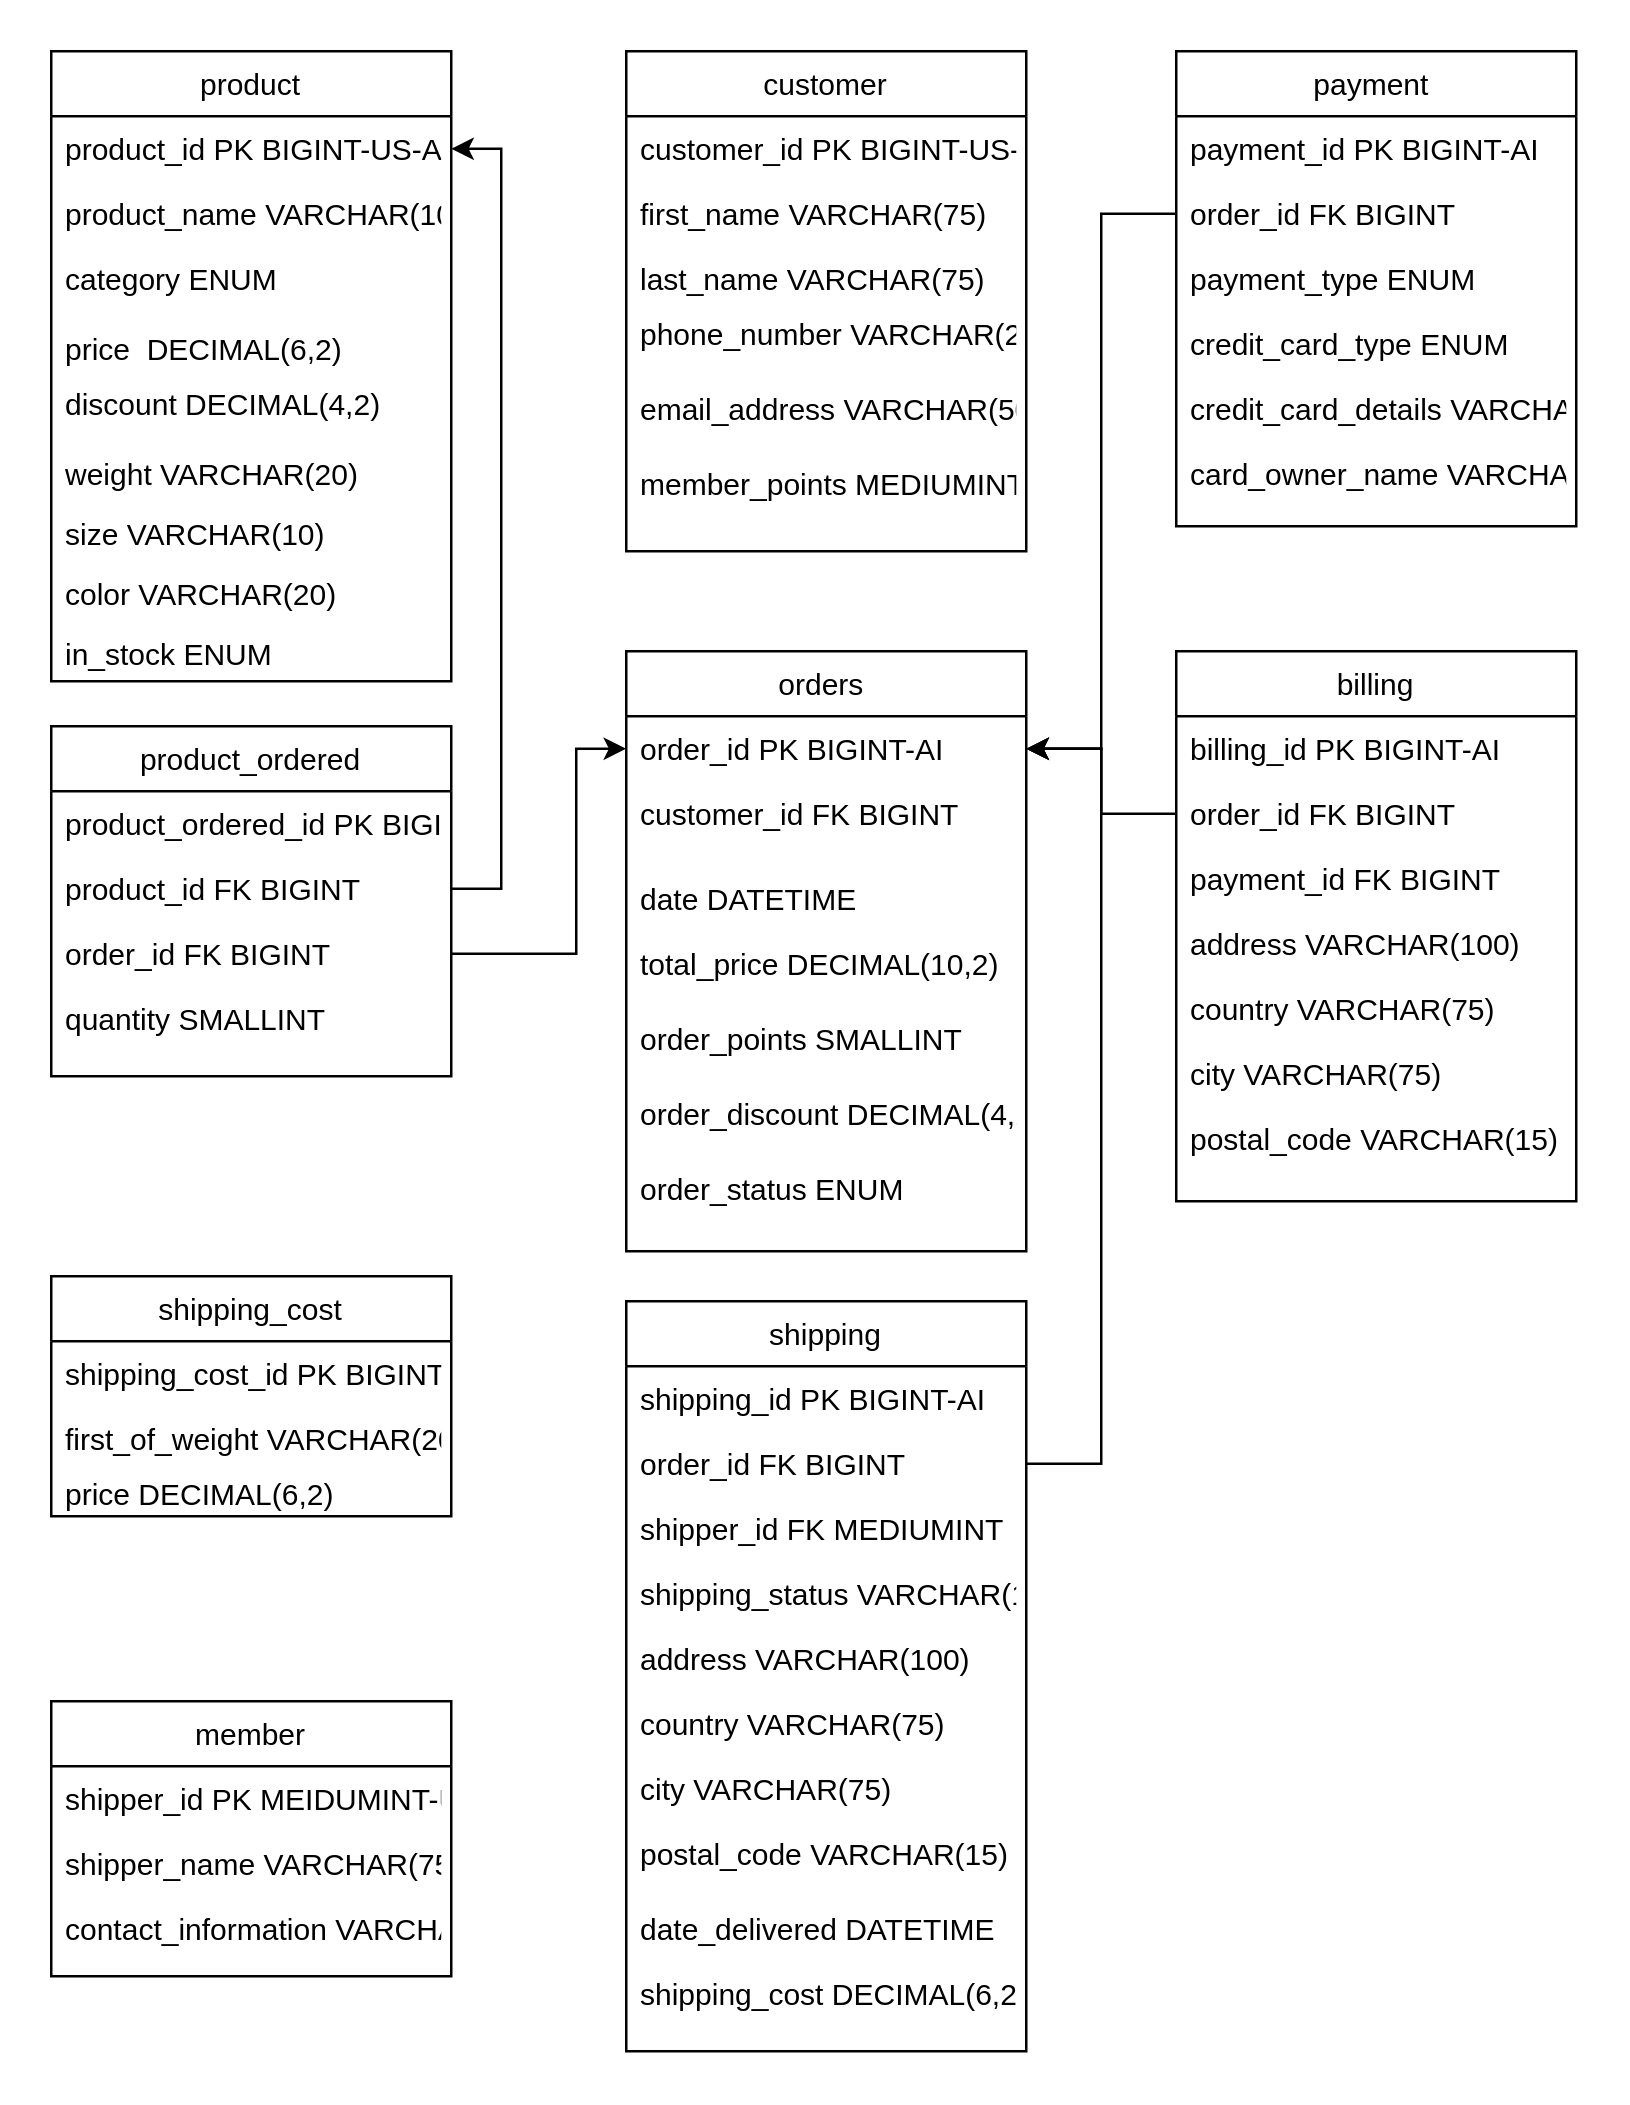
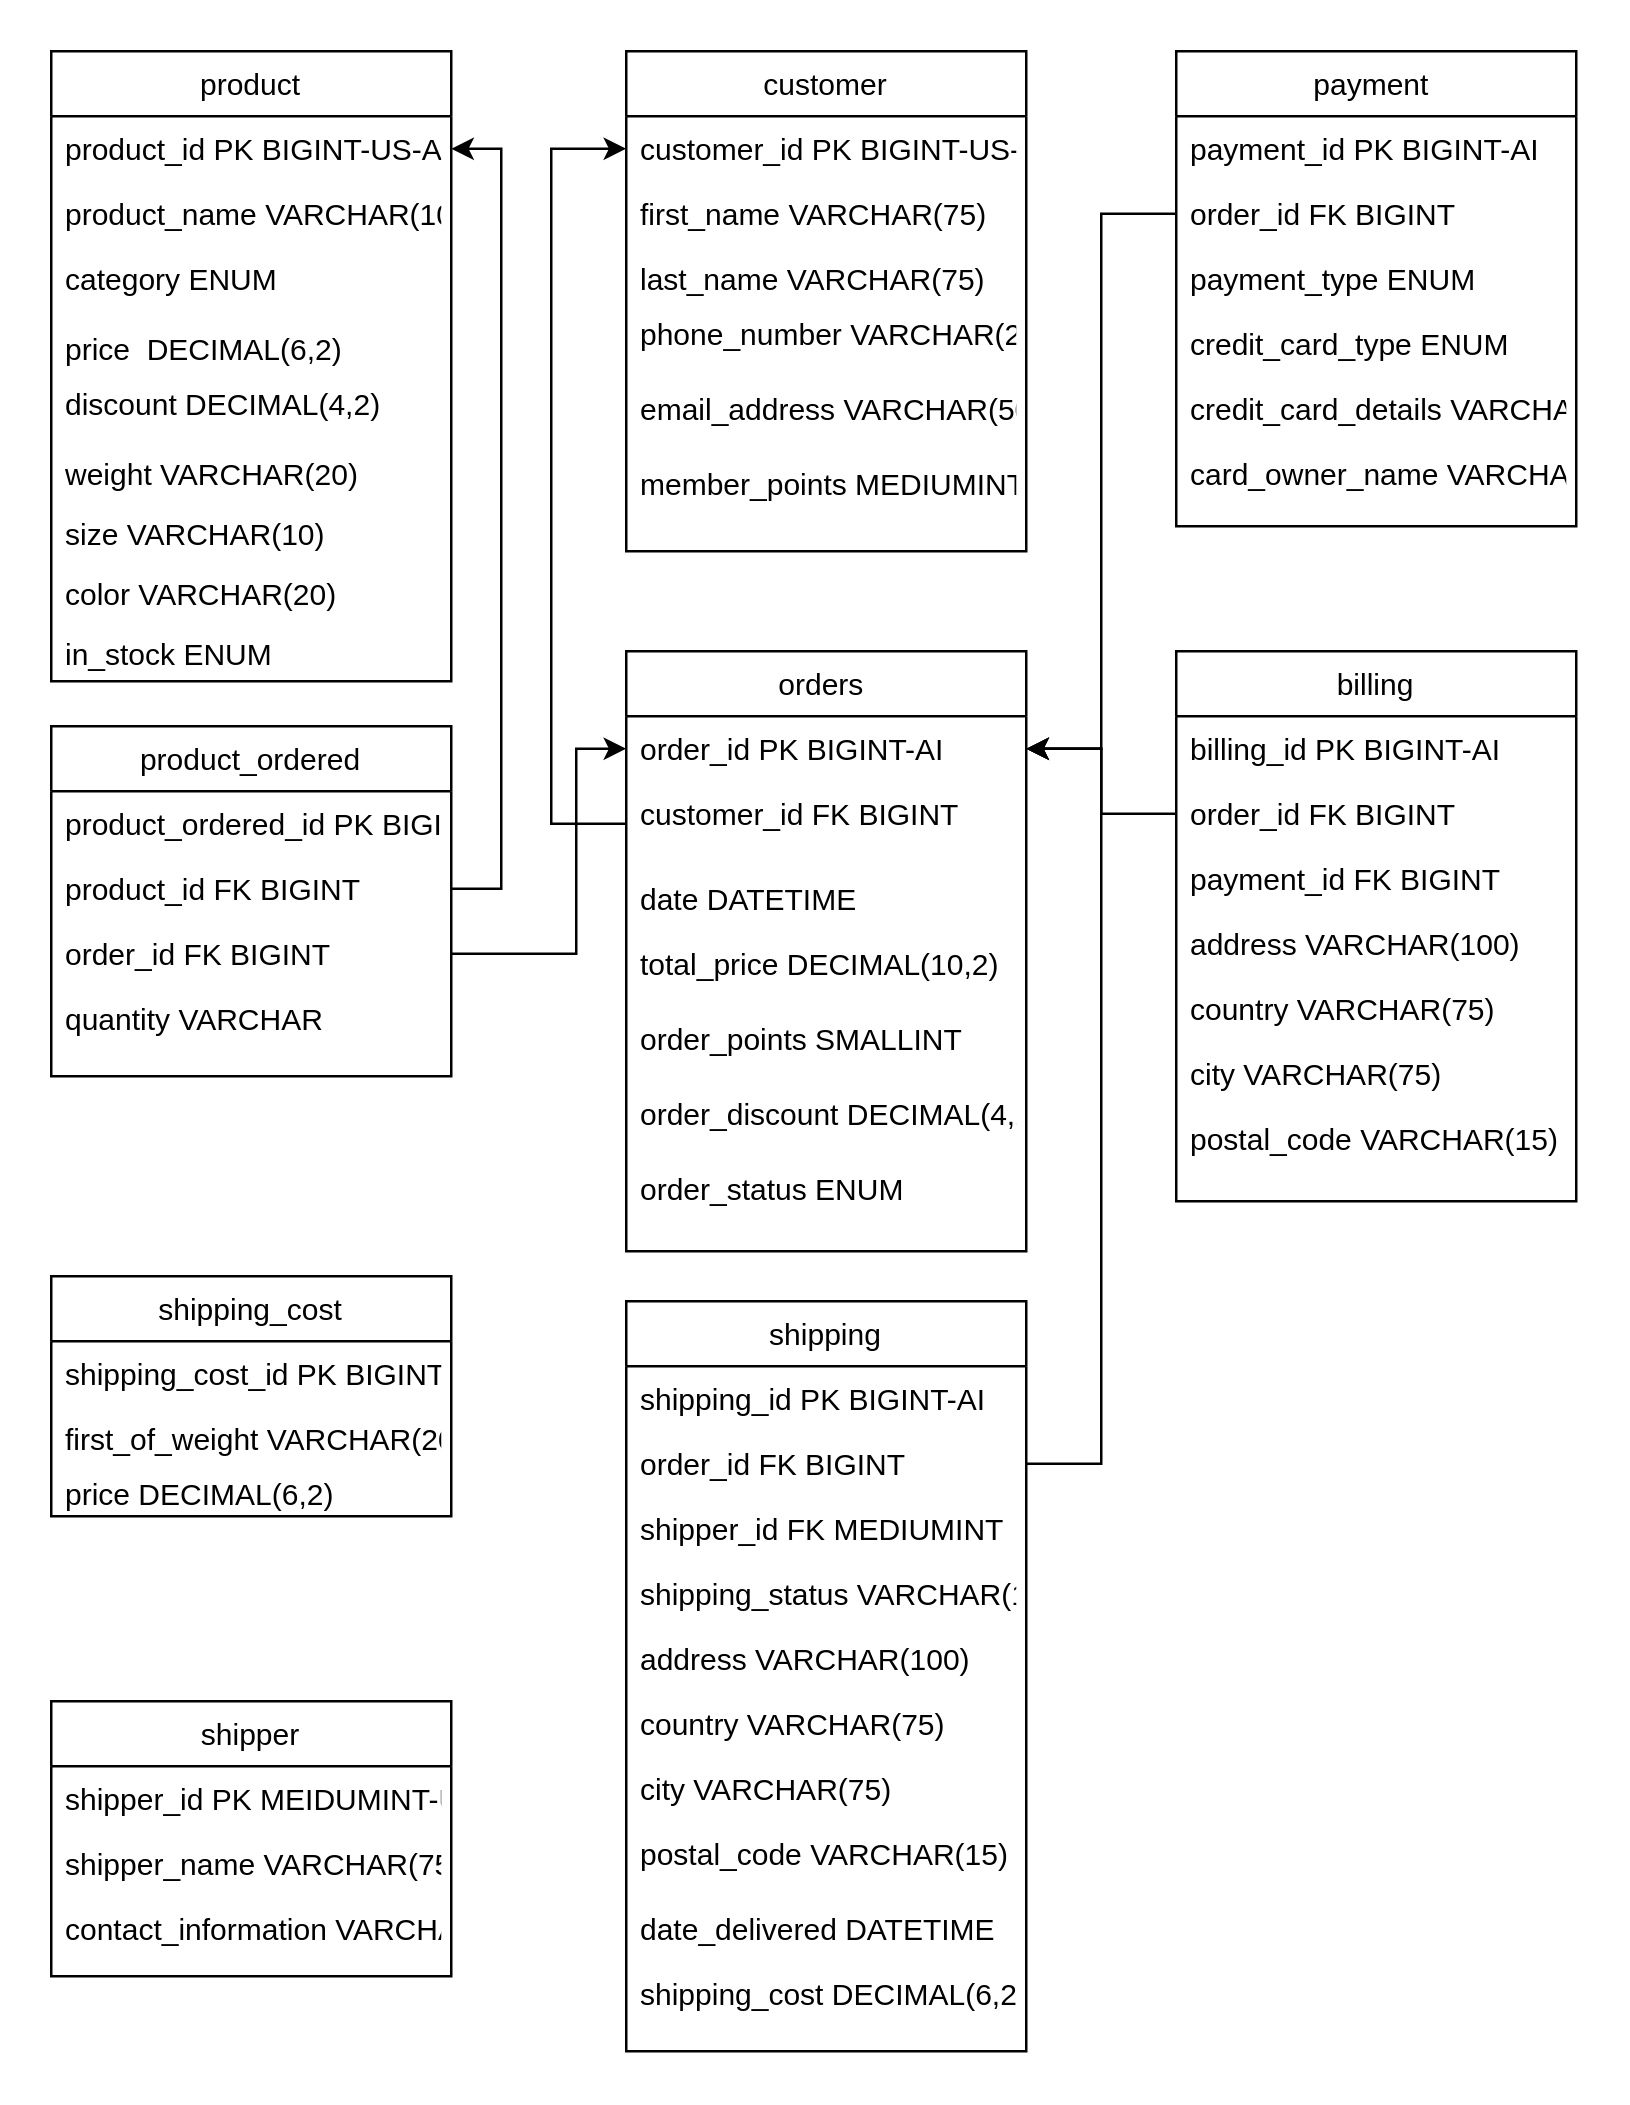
none -> (551, 467)
(200, 1020) -> (192, 1020)
(250, 1735) -> (250, 1735)
